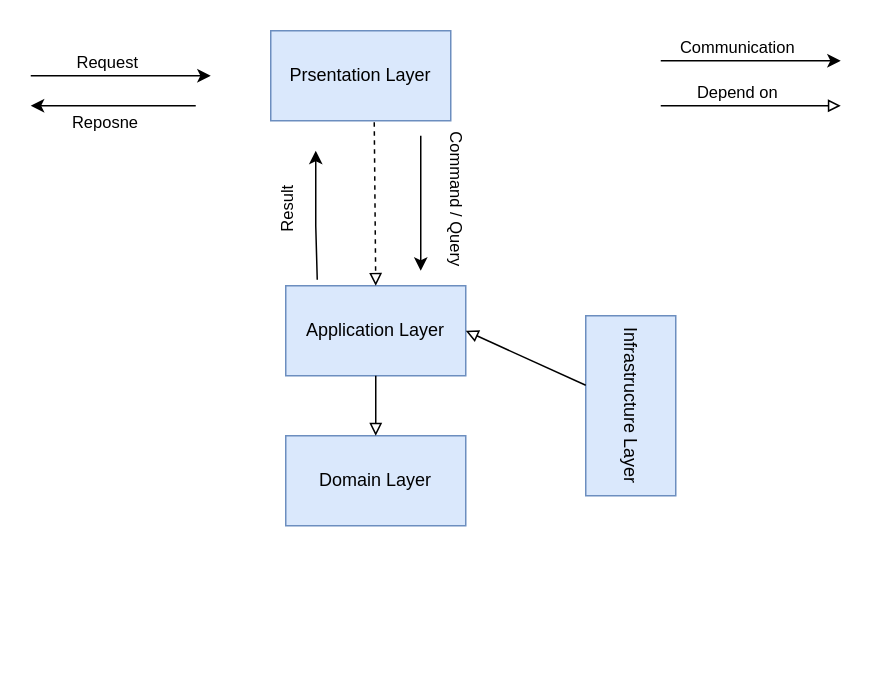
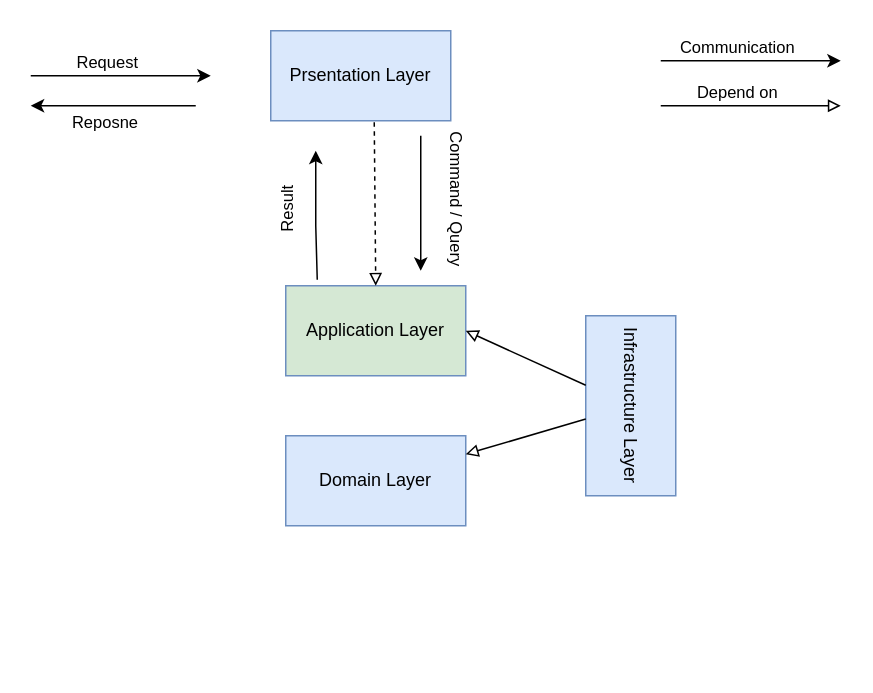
(376, 331) -> (376, 331)
(376, 399) -> none
none -> (532, 435)
